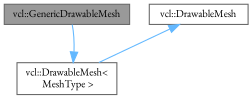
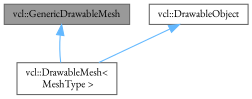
(199, 14) -> (199, 14)
(74, 38) -> (60, 49)
